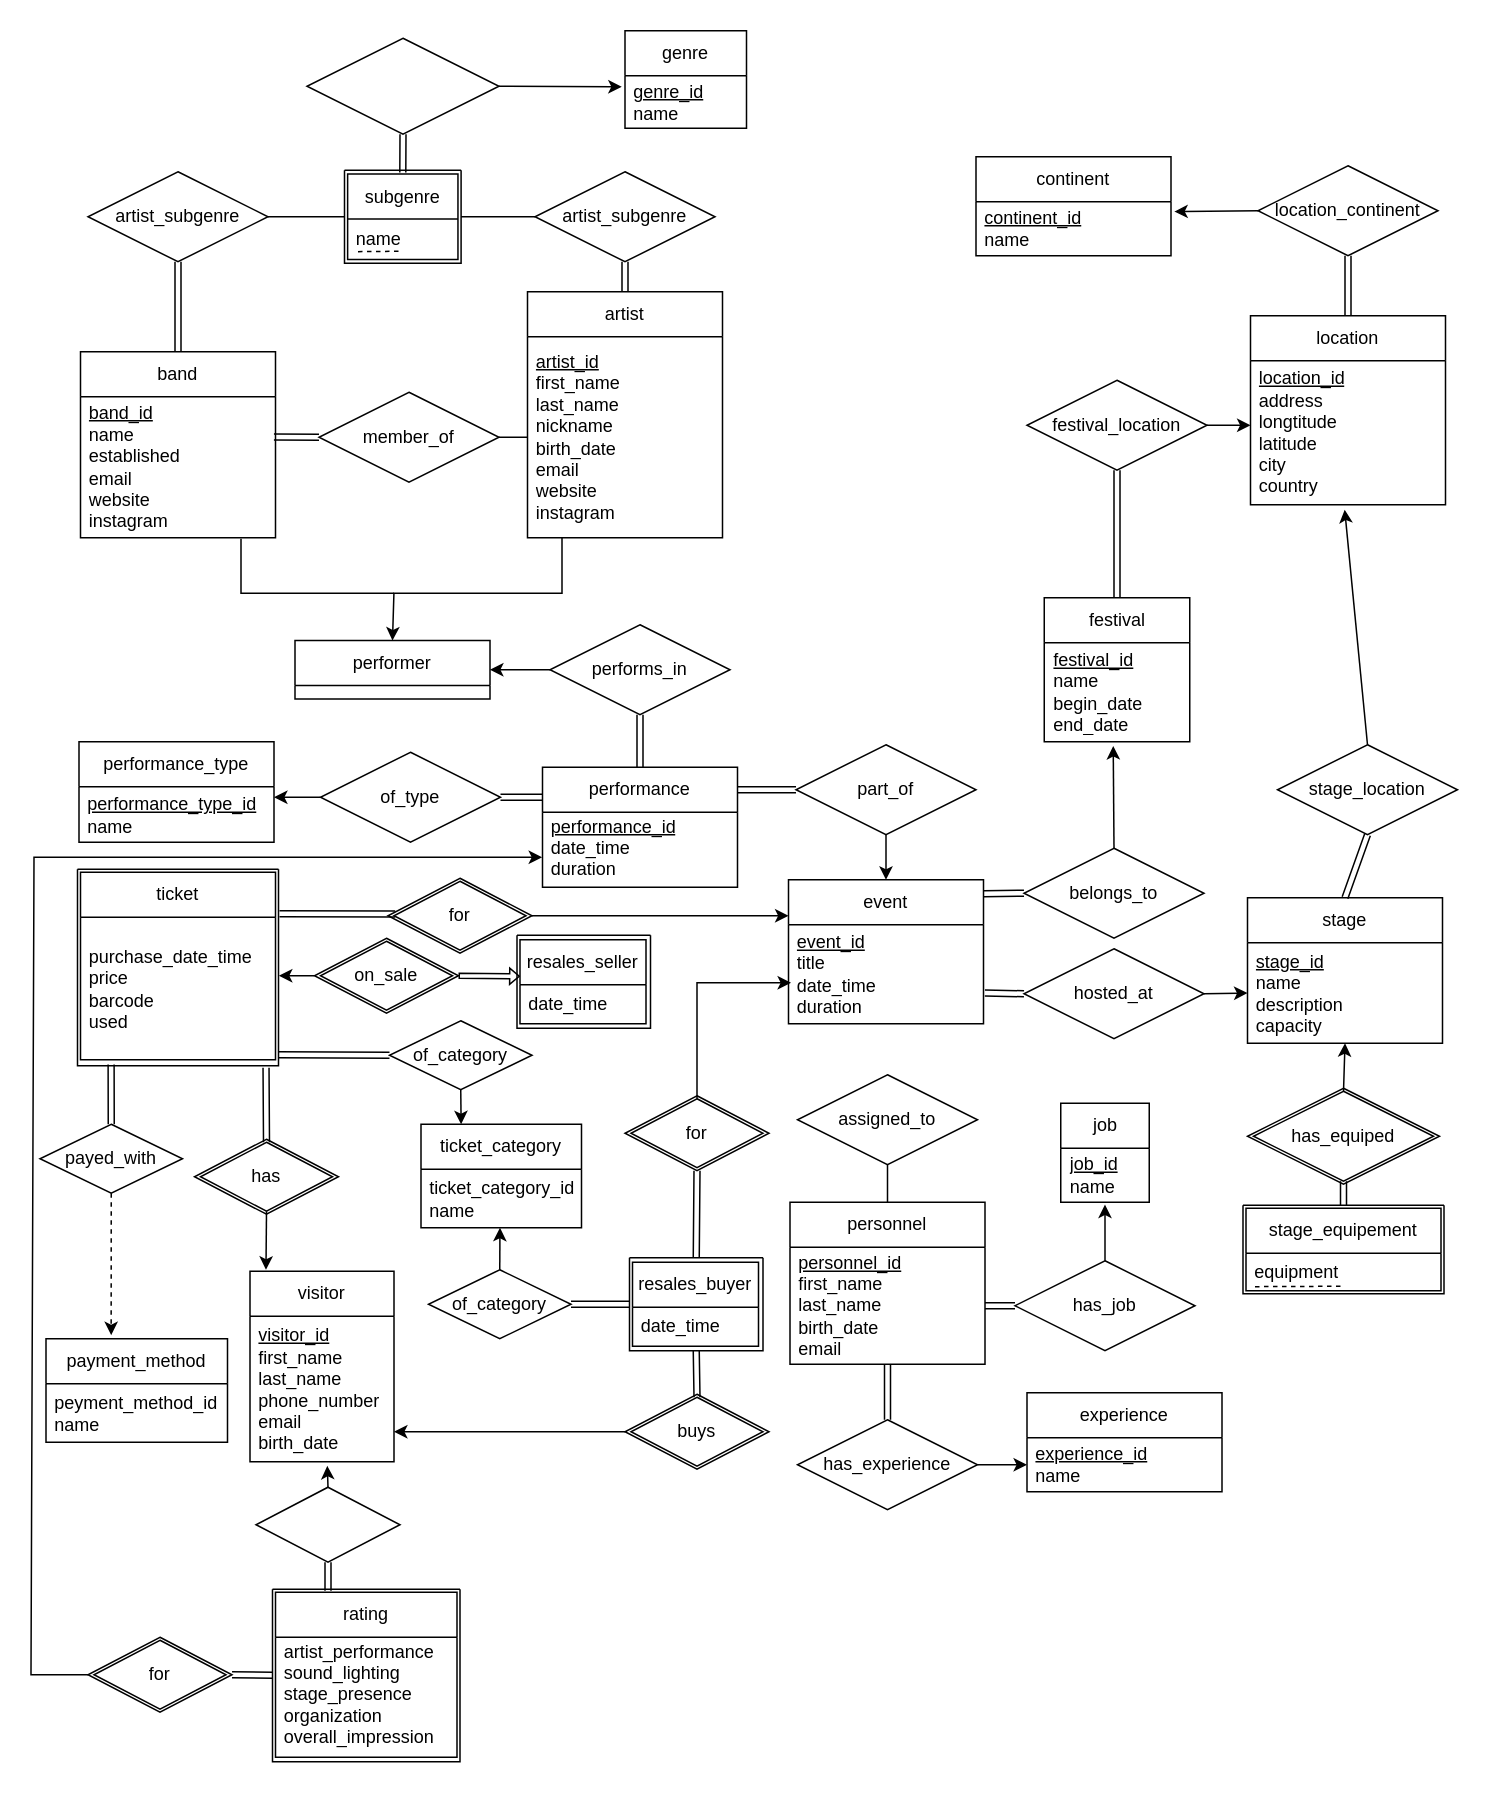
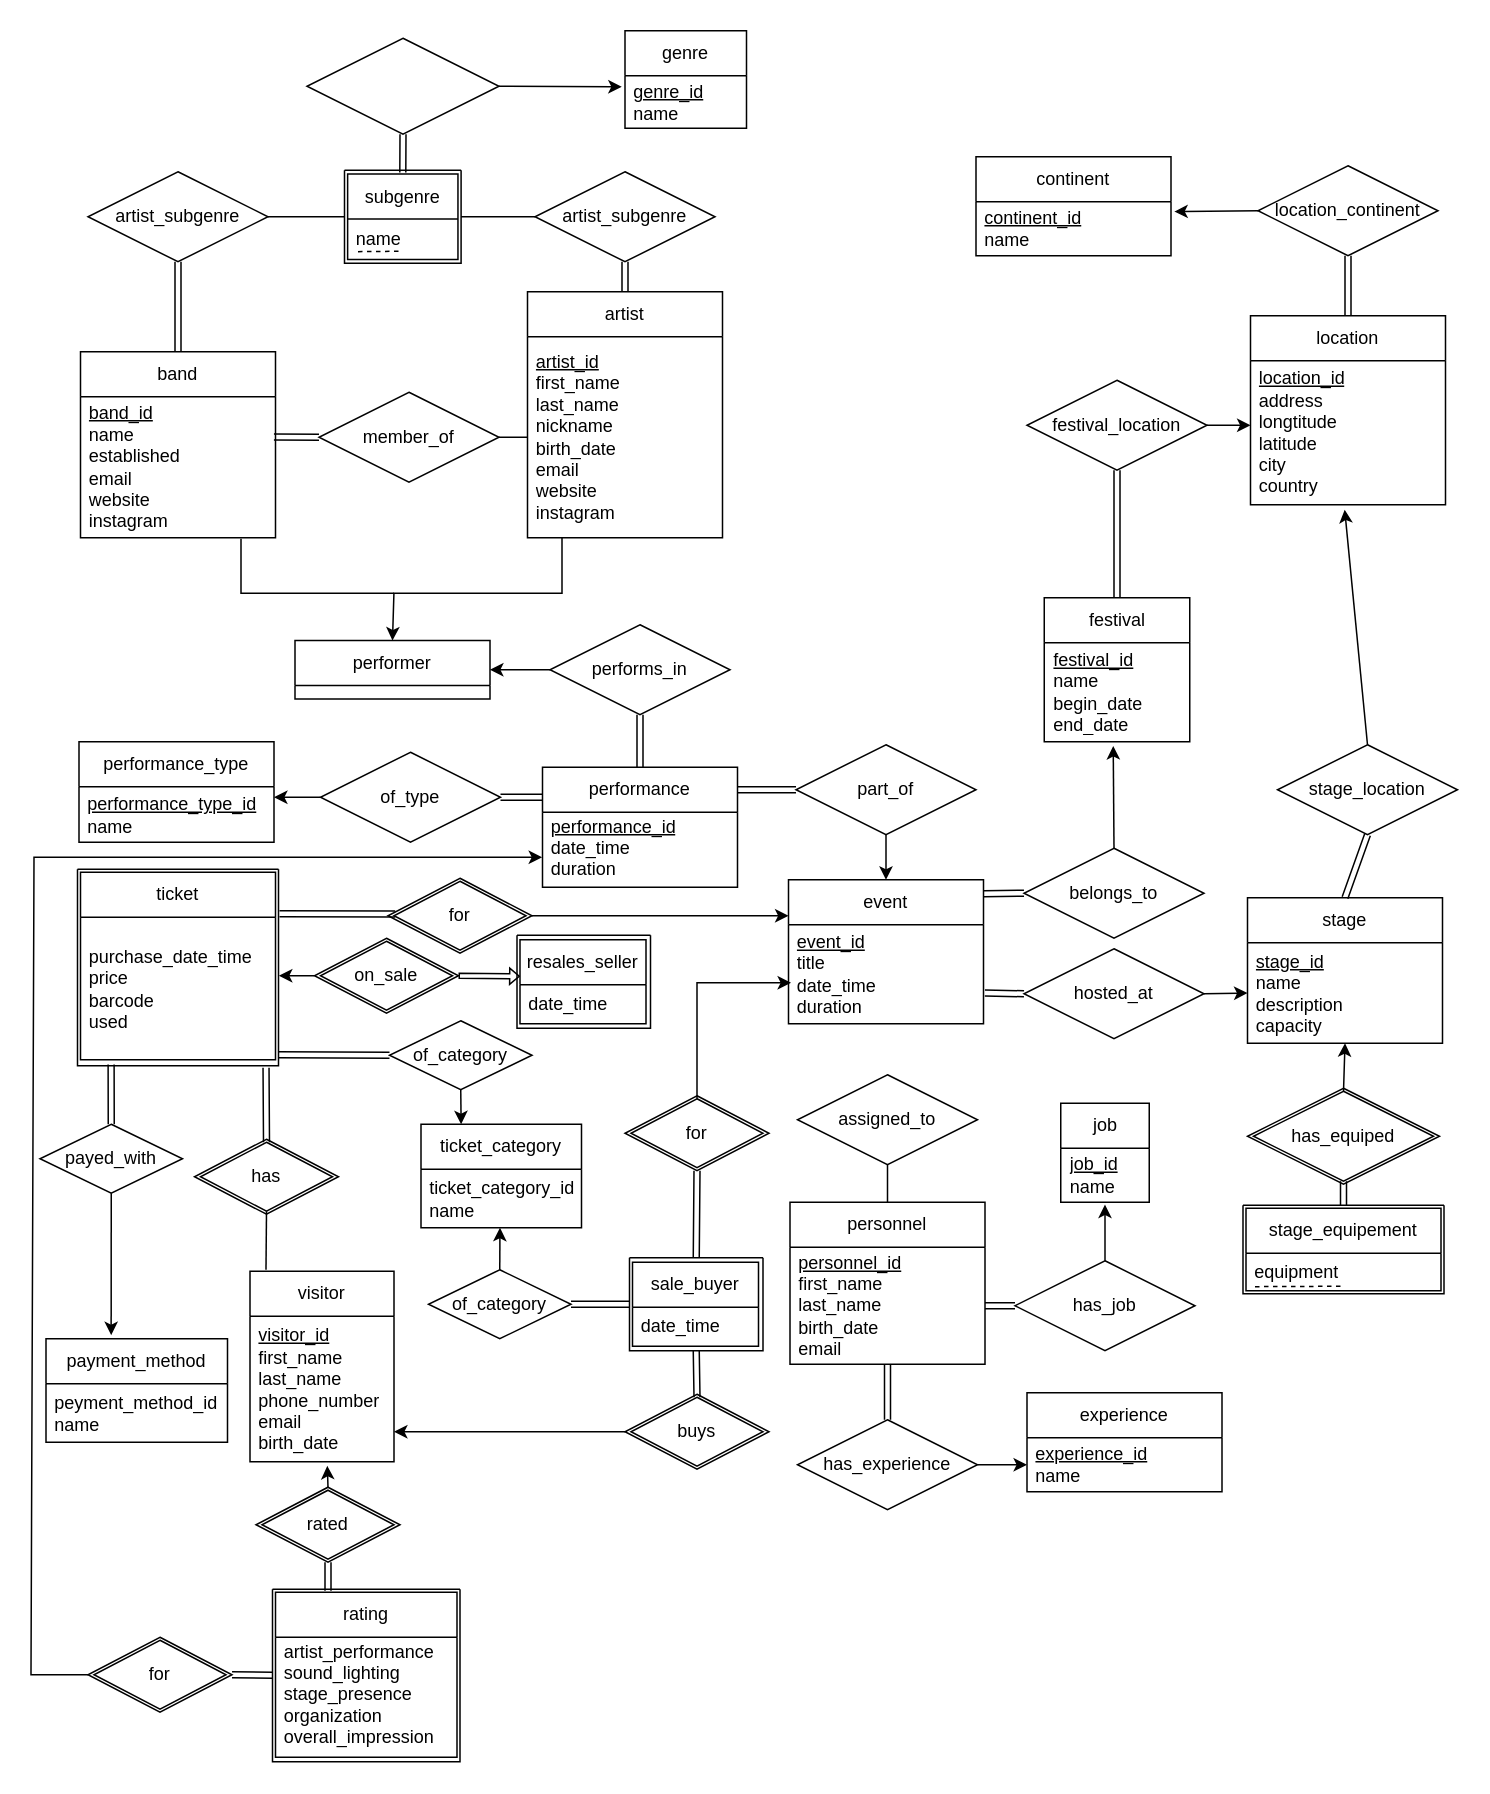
(266, 1258) -> (266, 1262)
(111, 1260) -> (111, 1260)
(695, 1285) -> (695, 1285)
none -> (328, 1525)
